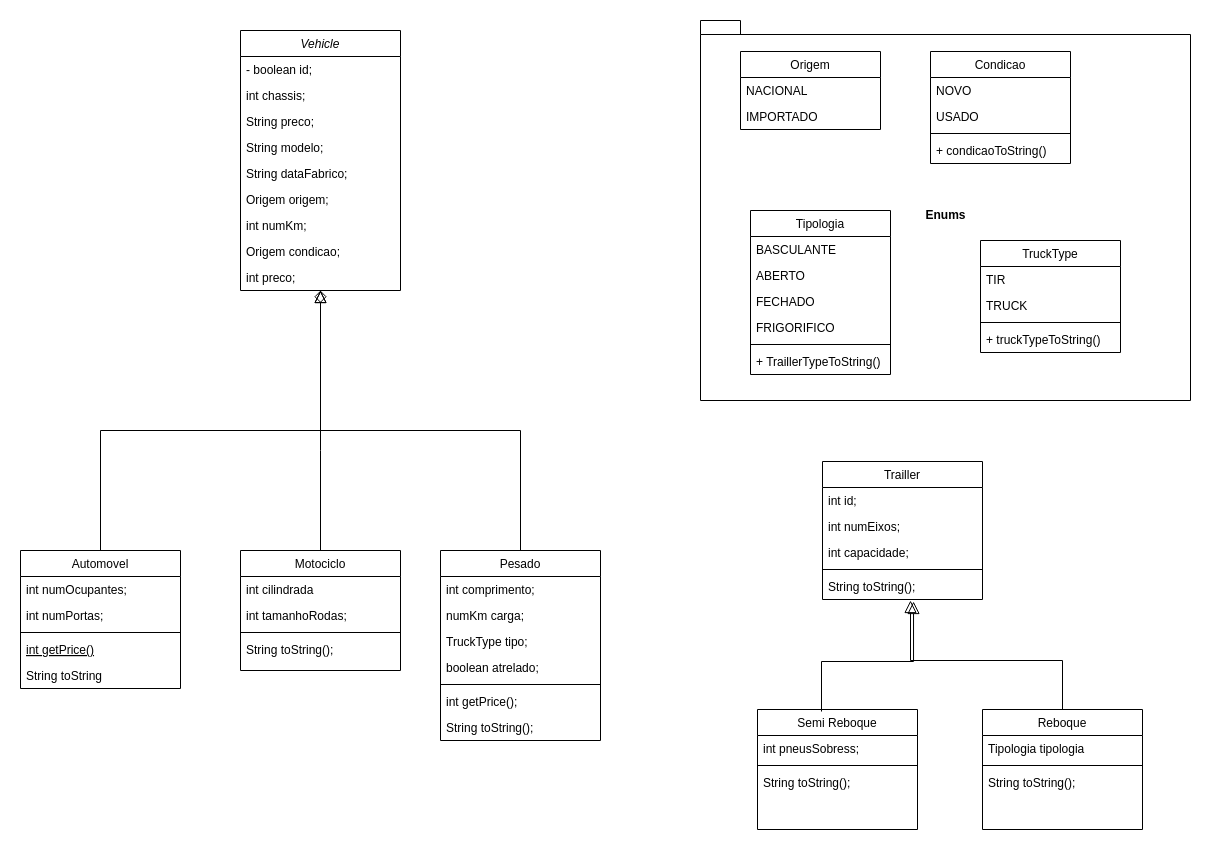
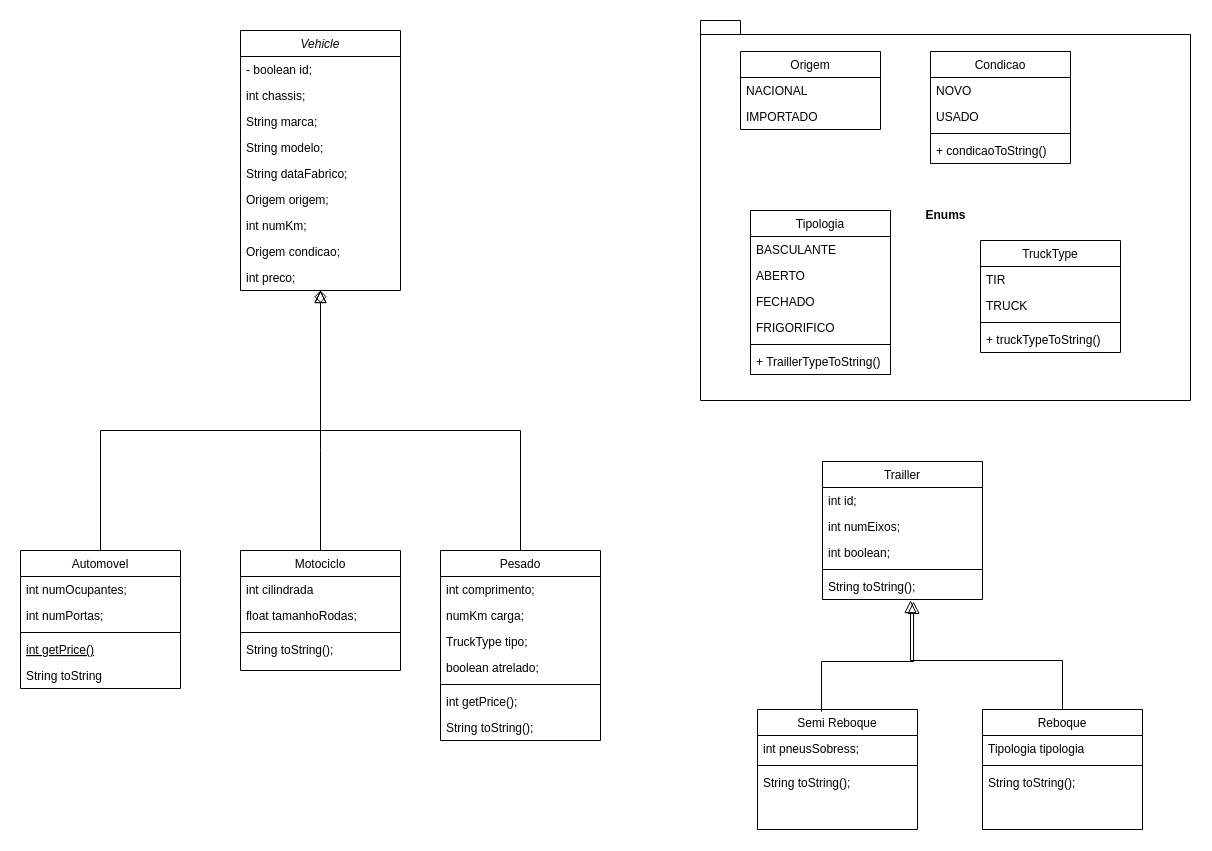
(285, 122) -> (285, 122)
(872, 553) -> (862, 553)
(298, 616) -> (305, 616)
